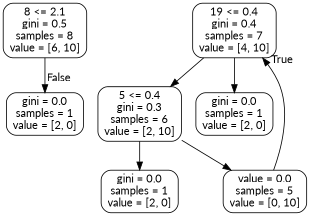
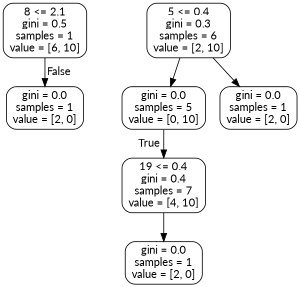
(45, 31) -> (45, 31)
(190, 70) -> none
(265, 191) -> (164, 108)
